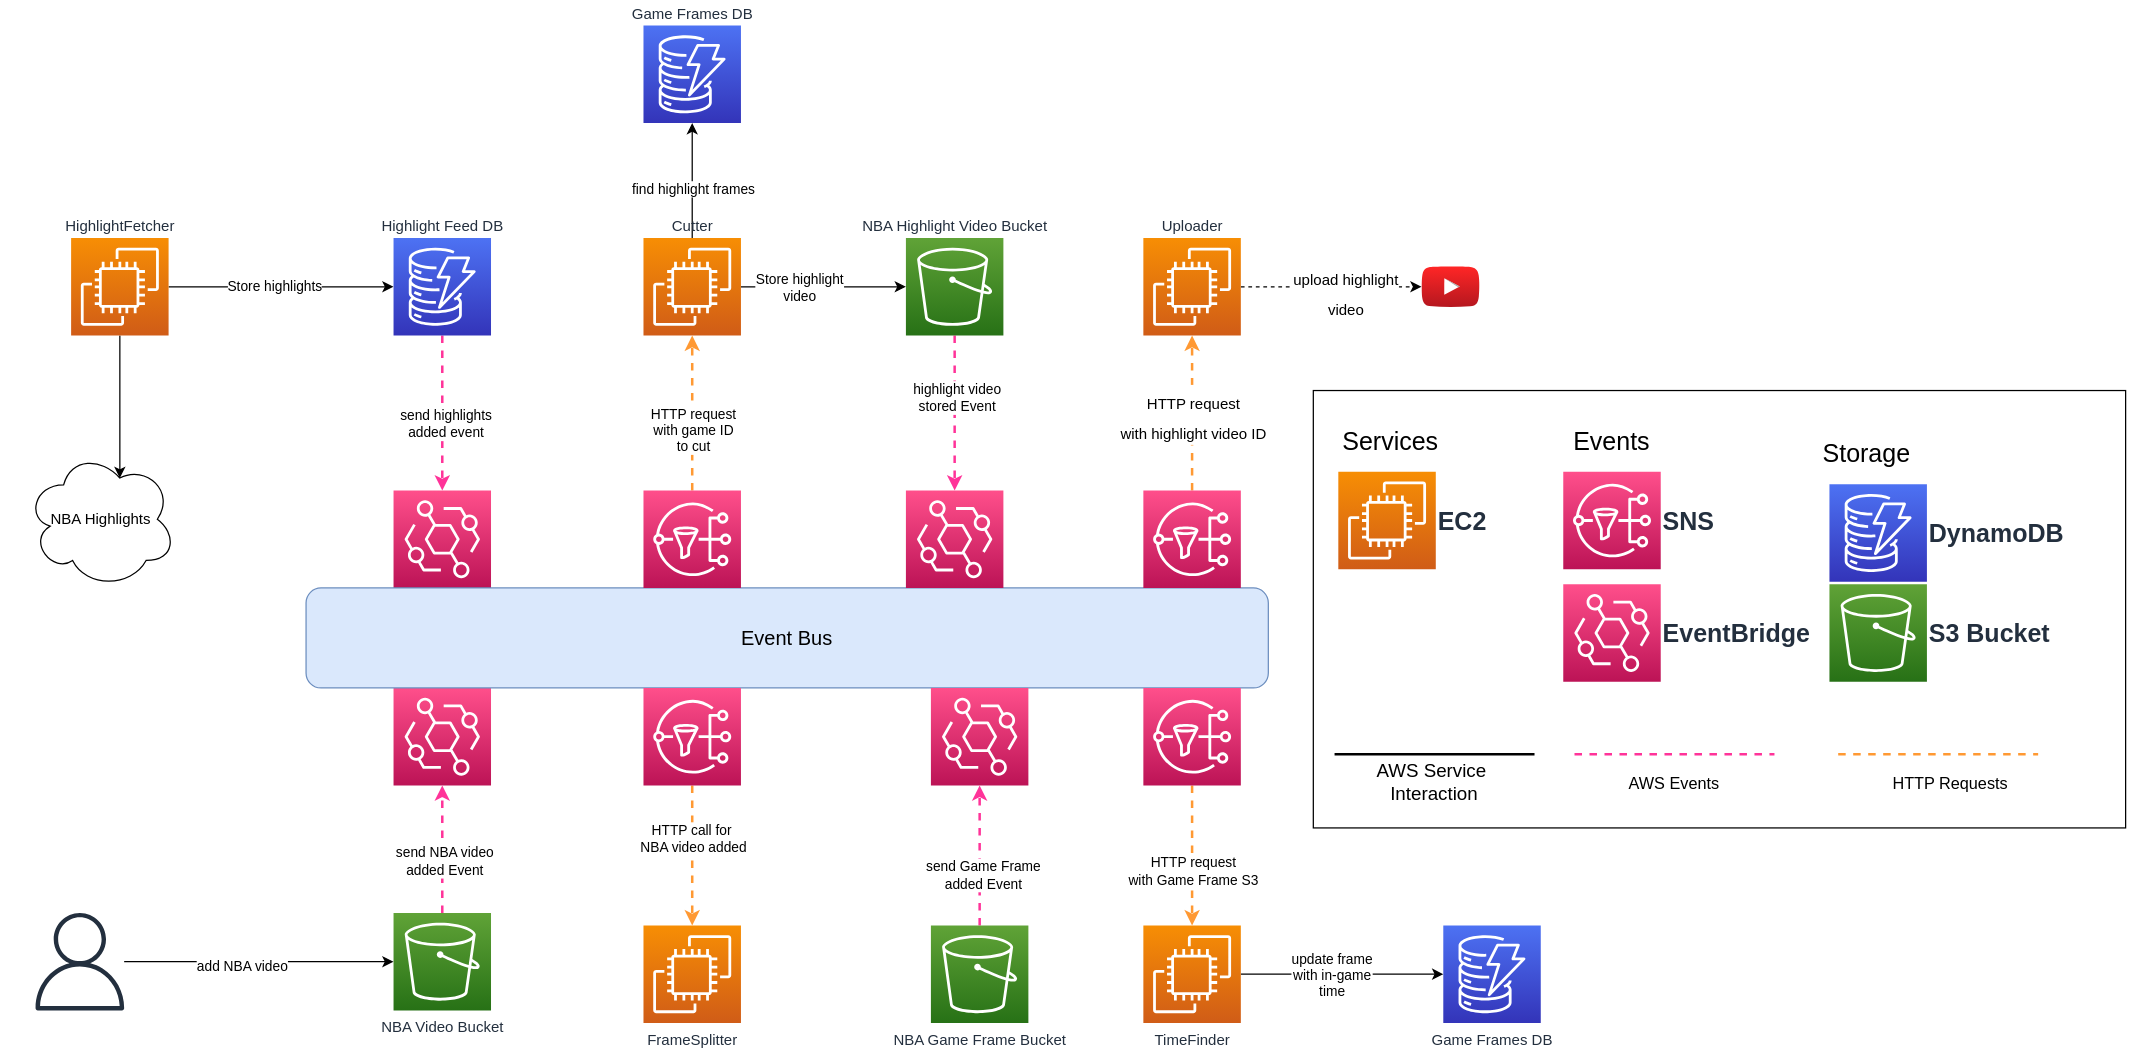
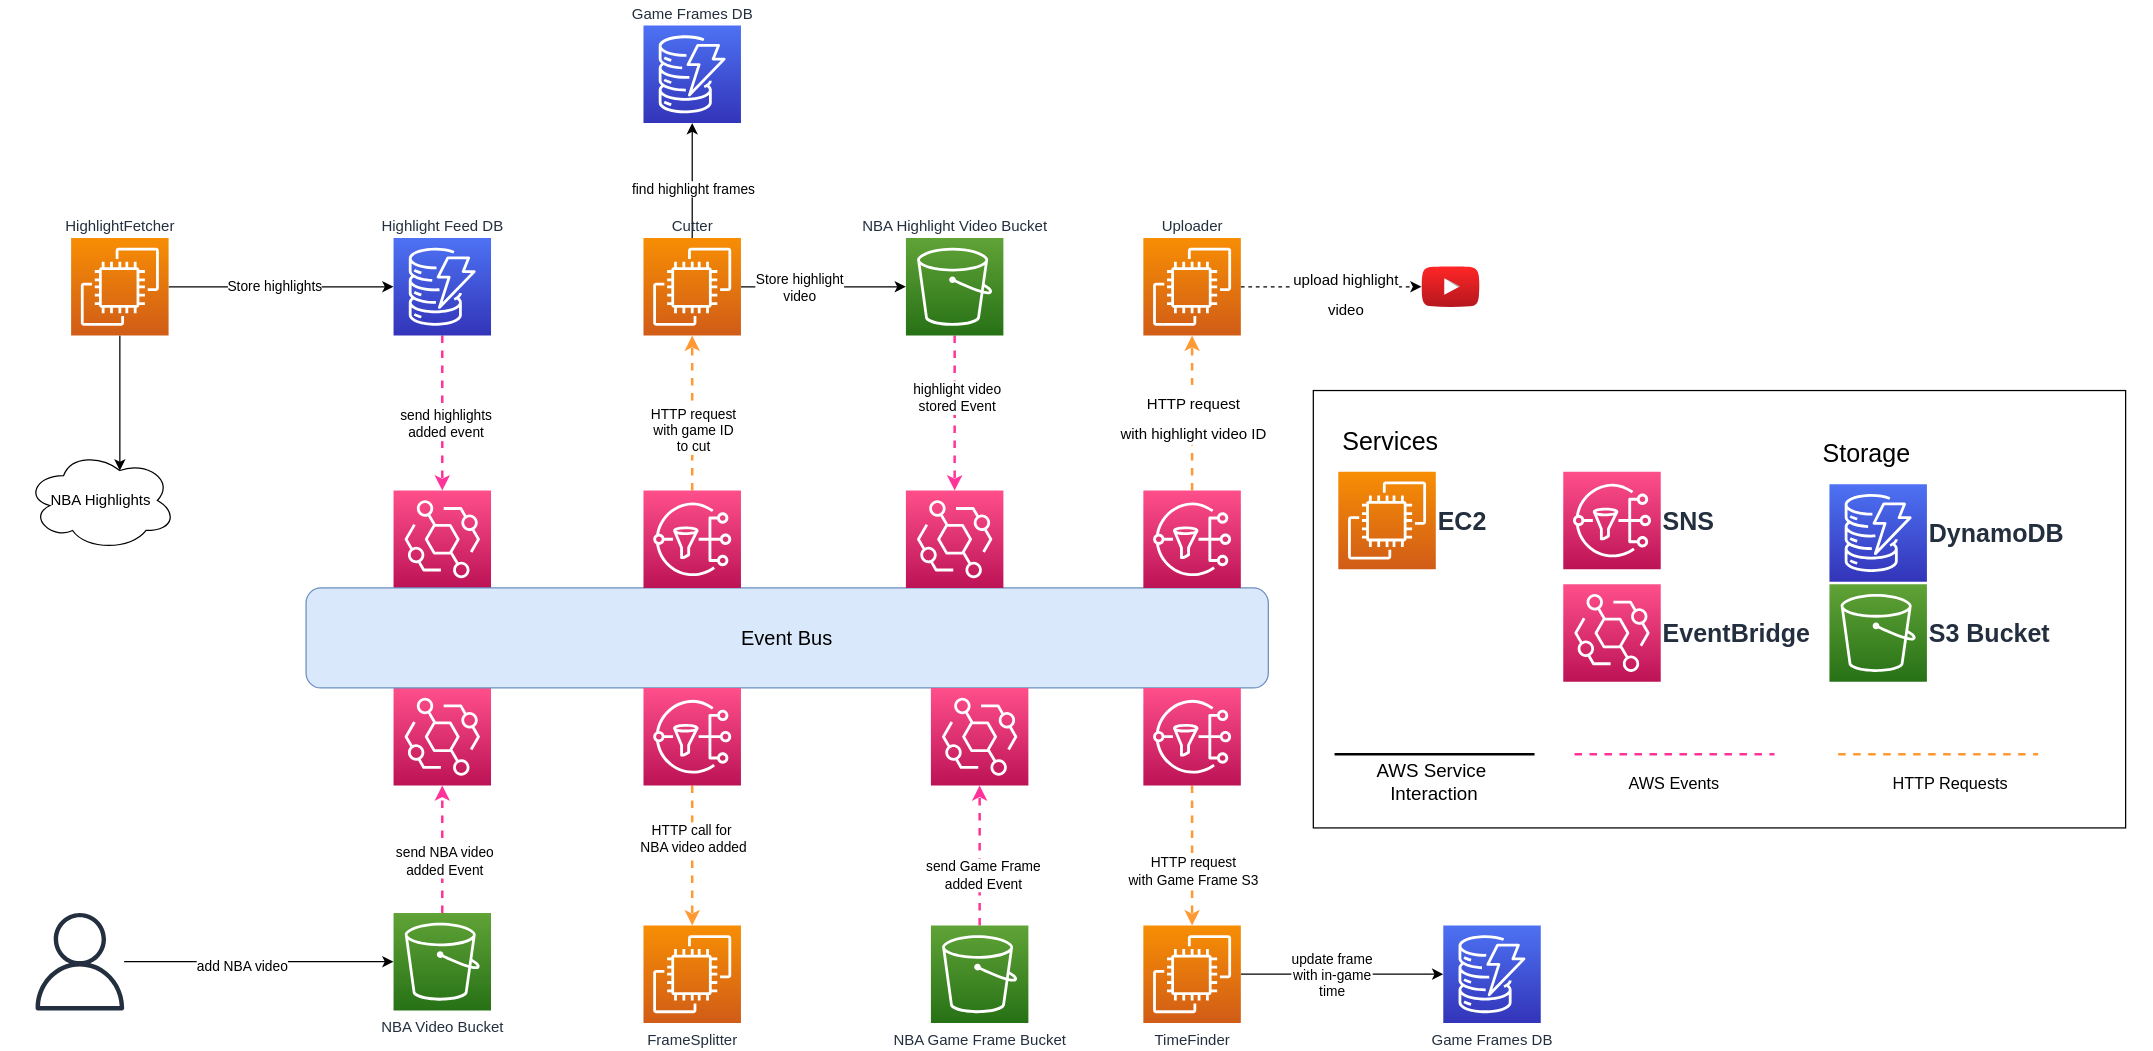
(1612, 441) -> none
(101, 519) -> (101, 501)
